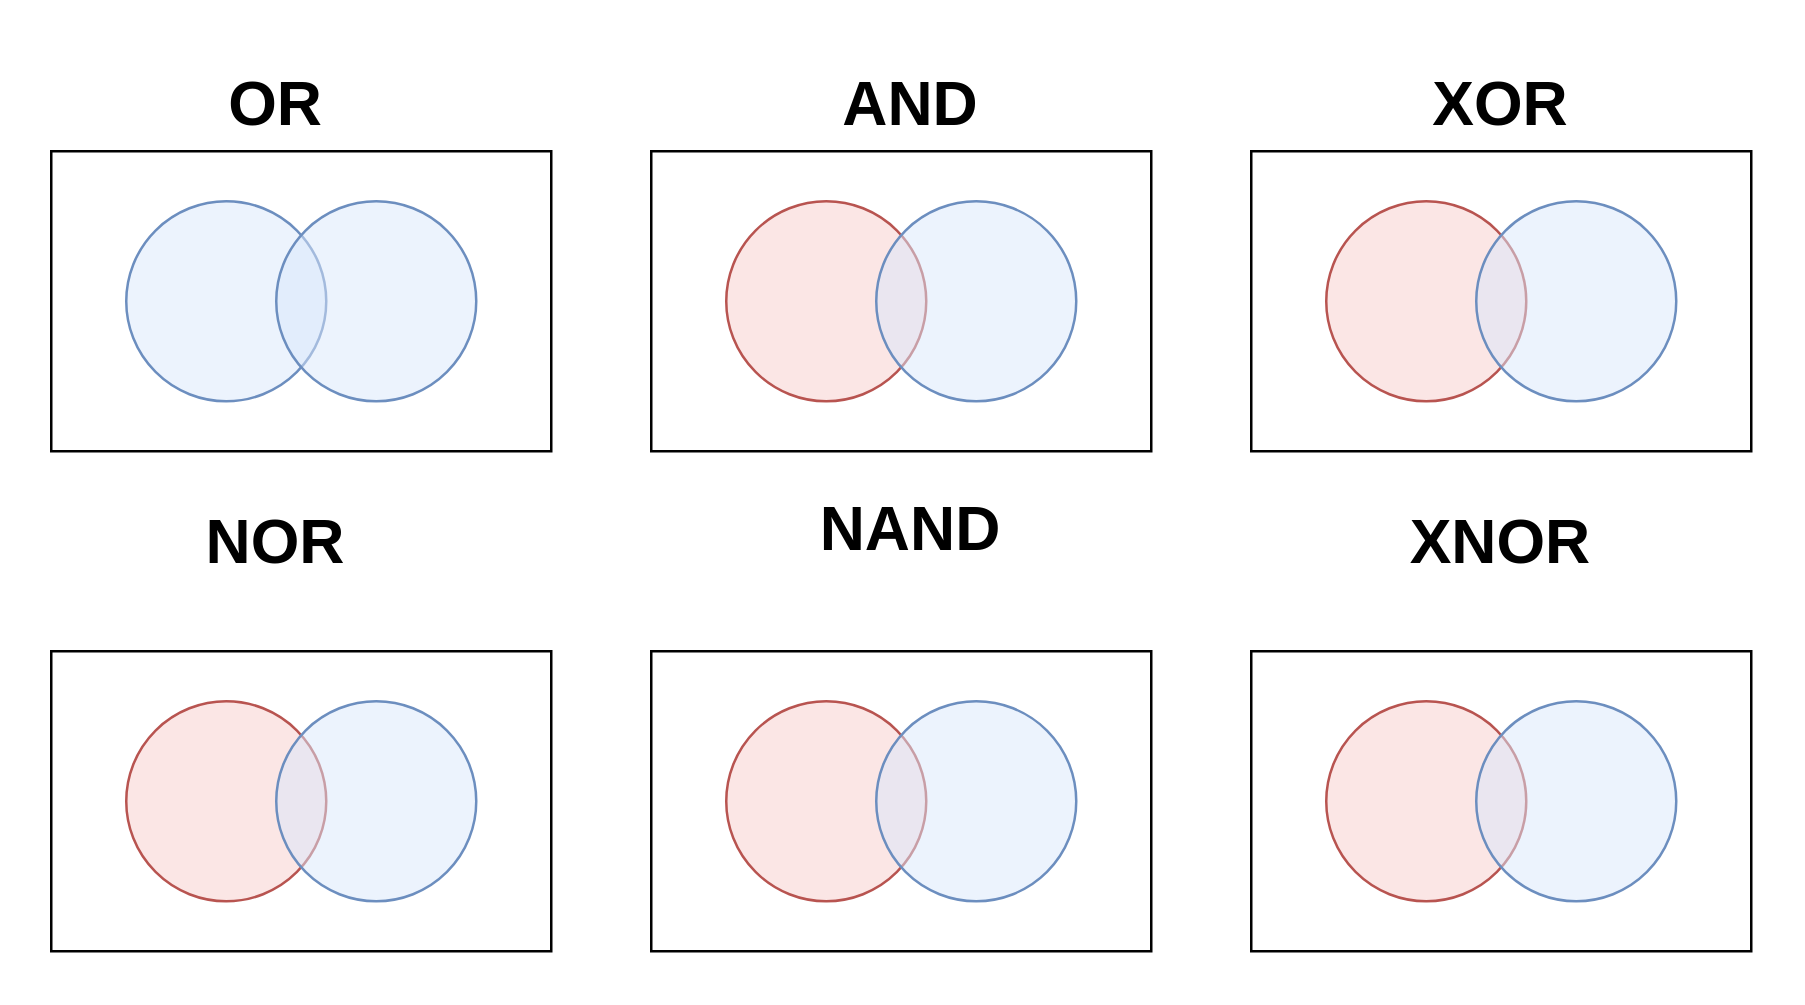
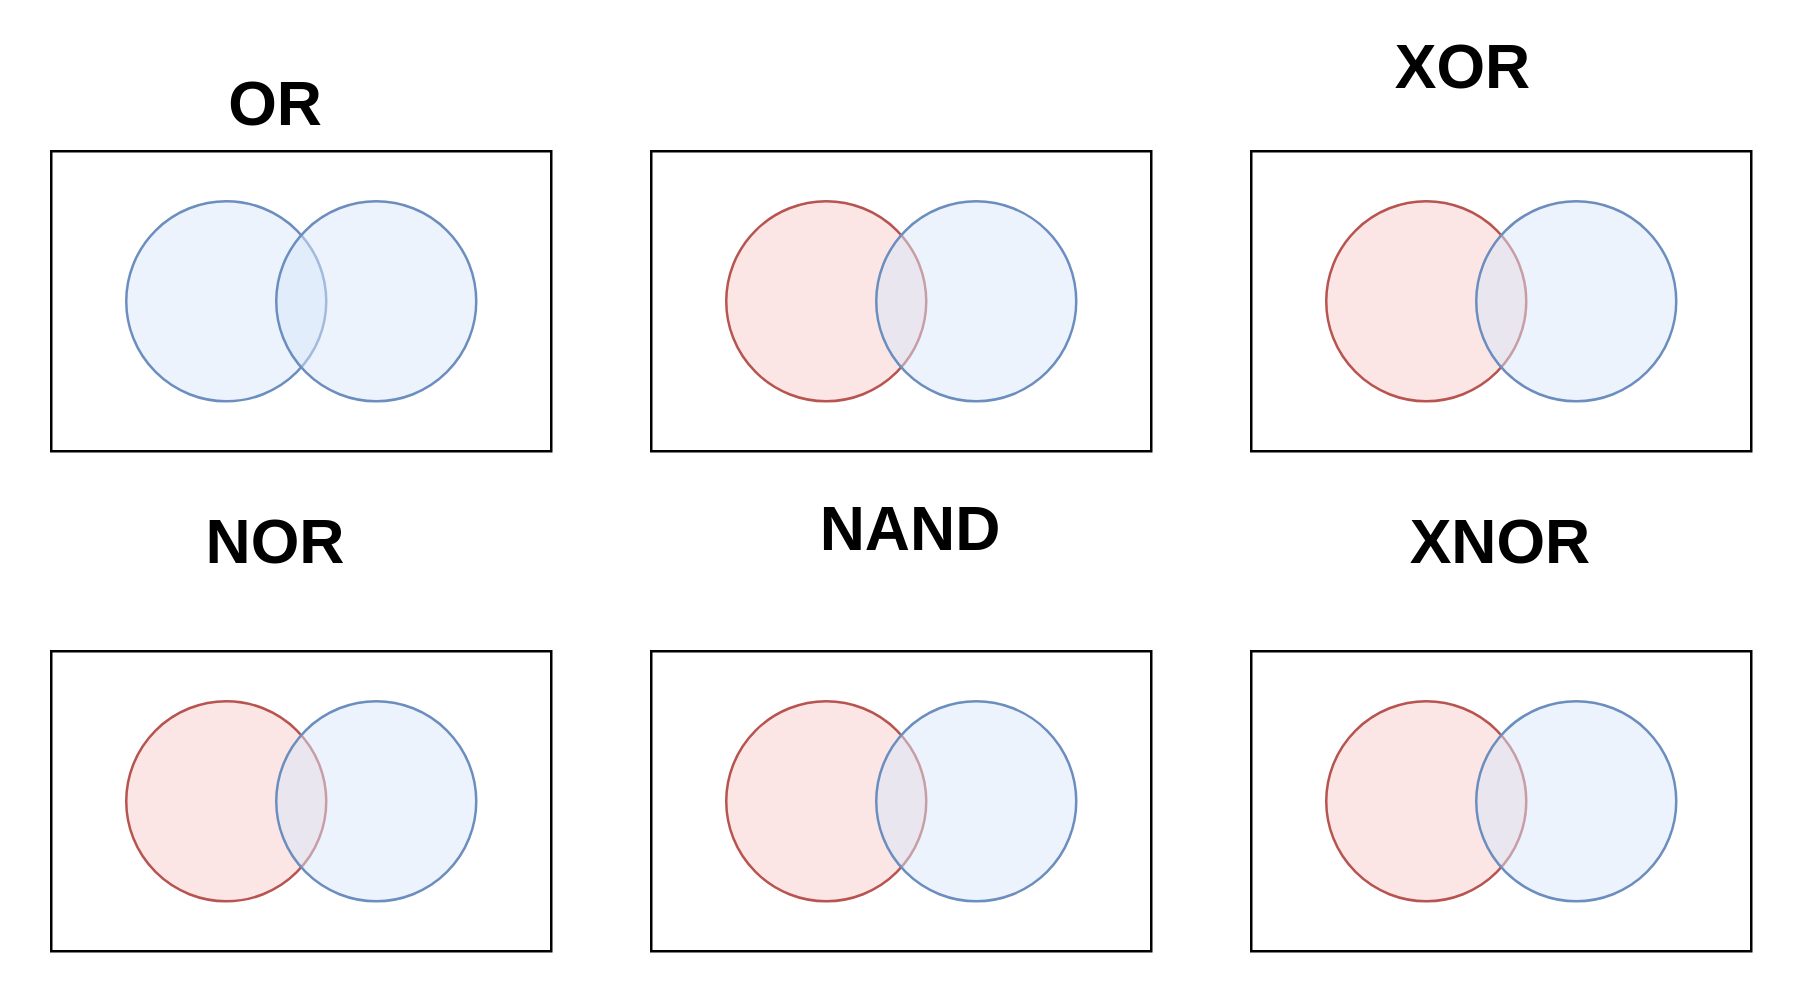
(911, 101) -> none
(1501, 101) -> (1464, 64)
